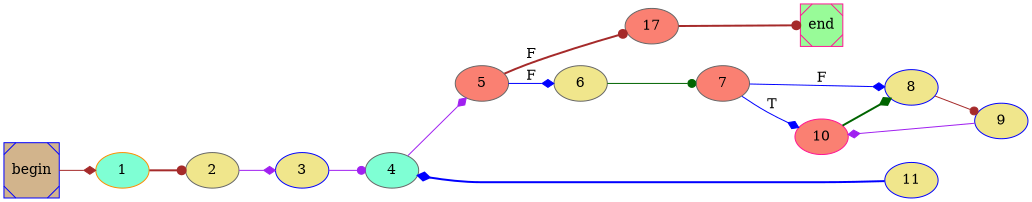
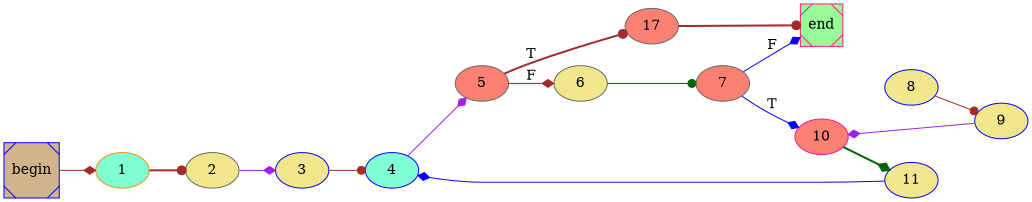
(531, 54) -> (531, 54)
(525, 83) -> (525, 83)
(811, 85) -> (767, 58)
(861, 115) -> (861, 156)
(343, 170) -> (343, 170)
(392, 170) -> (392, 170)
(657, 182) -> (657, 182)
